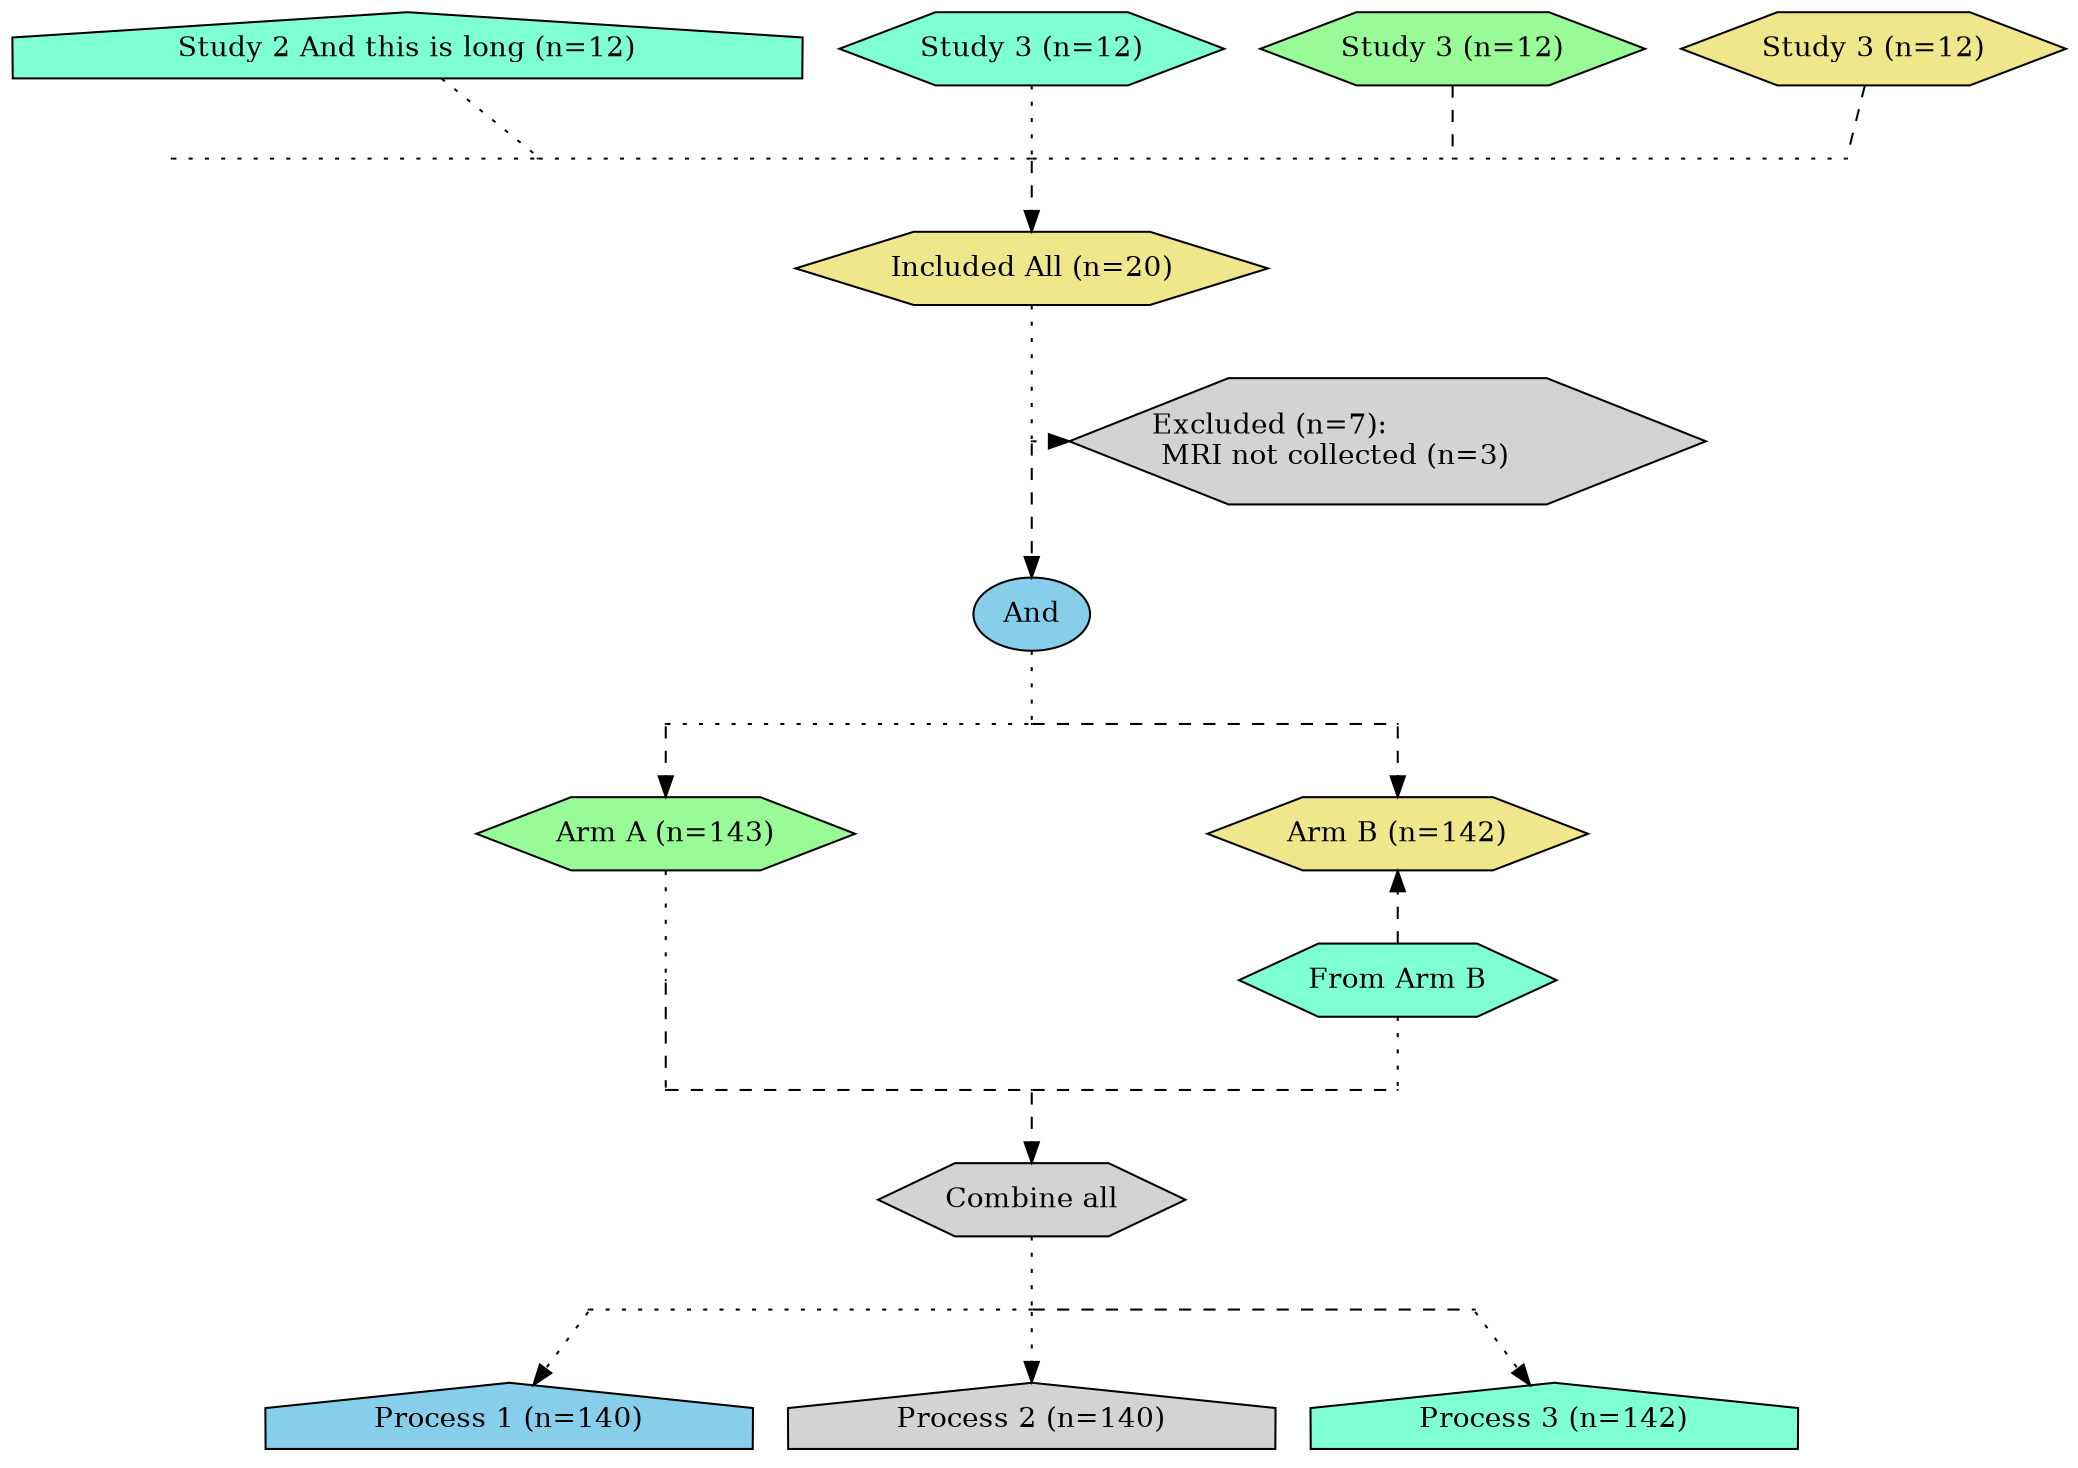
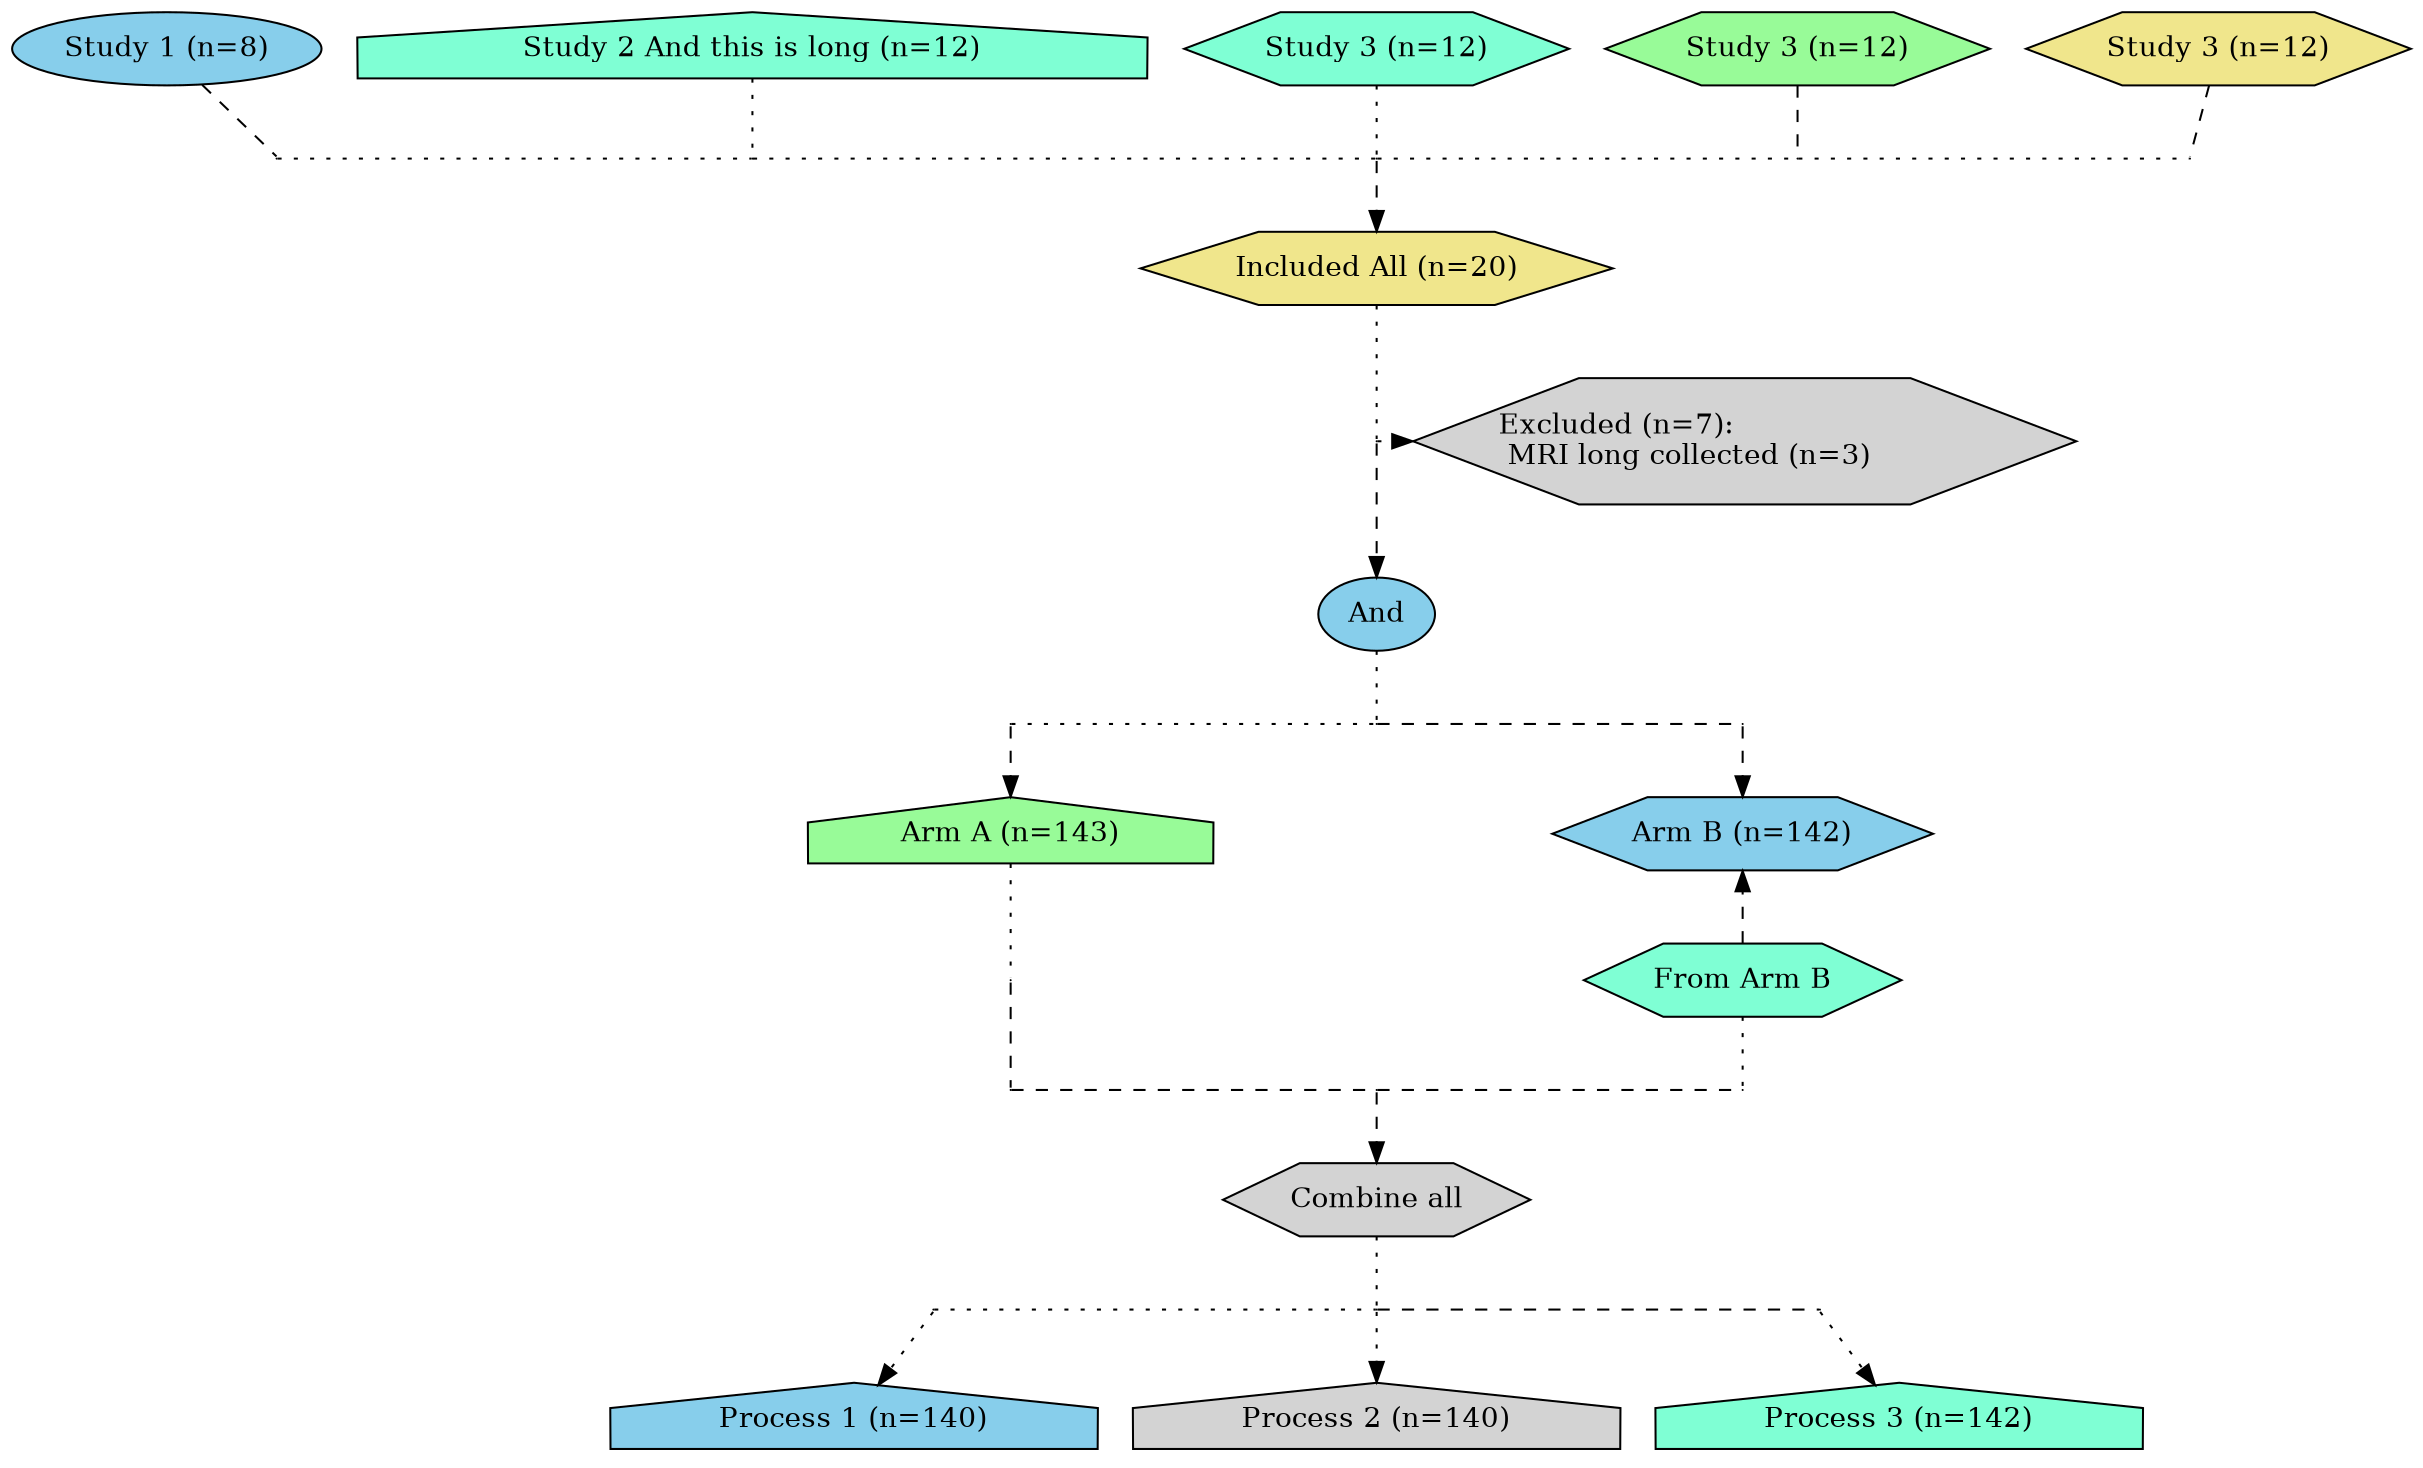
none -> (167, 49)
(1388, 441) -> (1745, 441)
(666, 834) -> (1011, 834)
(1398, 834) -> (1743, 834)
